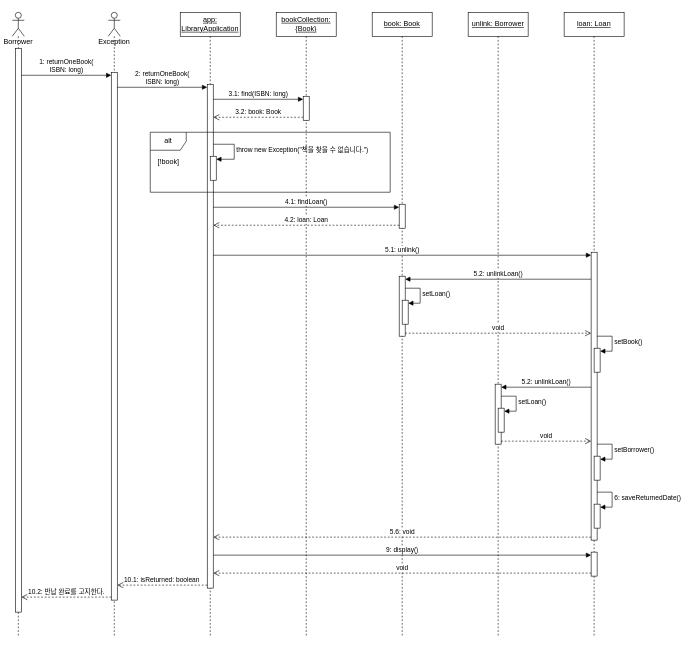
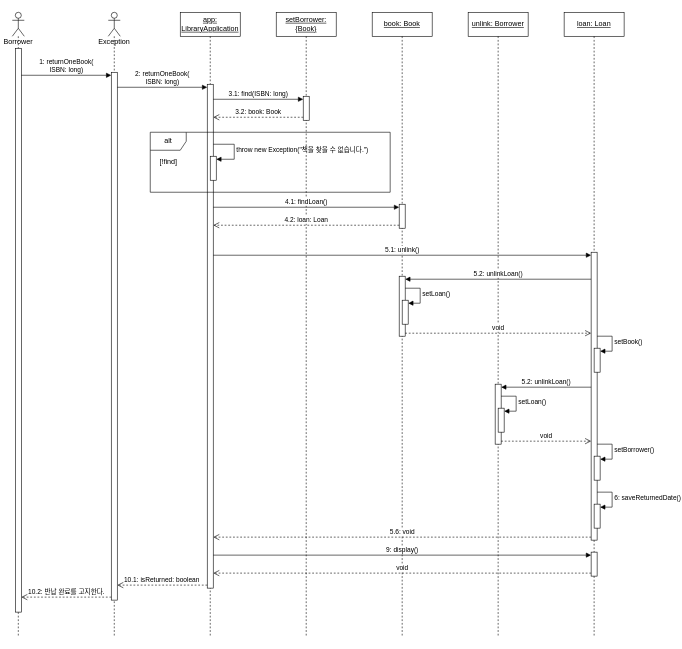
(306, 24) -> (306, 24)
(169, 162) -> (169, 162)
